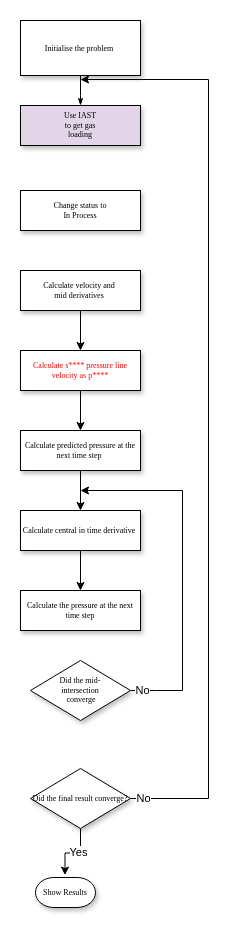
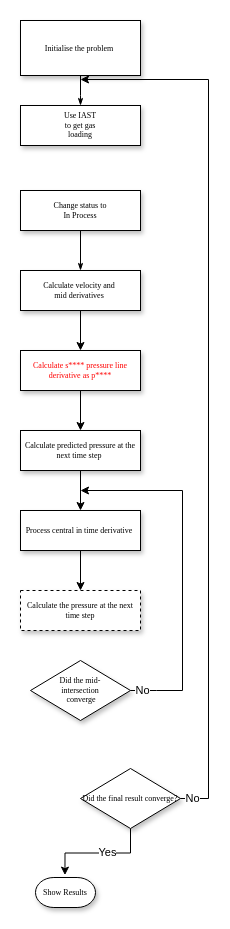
(81, 126) -> (81, 126)
none -> (81, 248)
(81, 371) -> (81, 371)
(81, 531) -> (81, 531)
(81, 611) -> (81, 611)
(81, 799) -> (131, 799)
